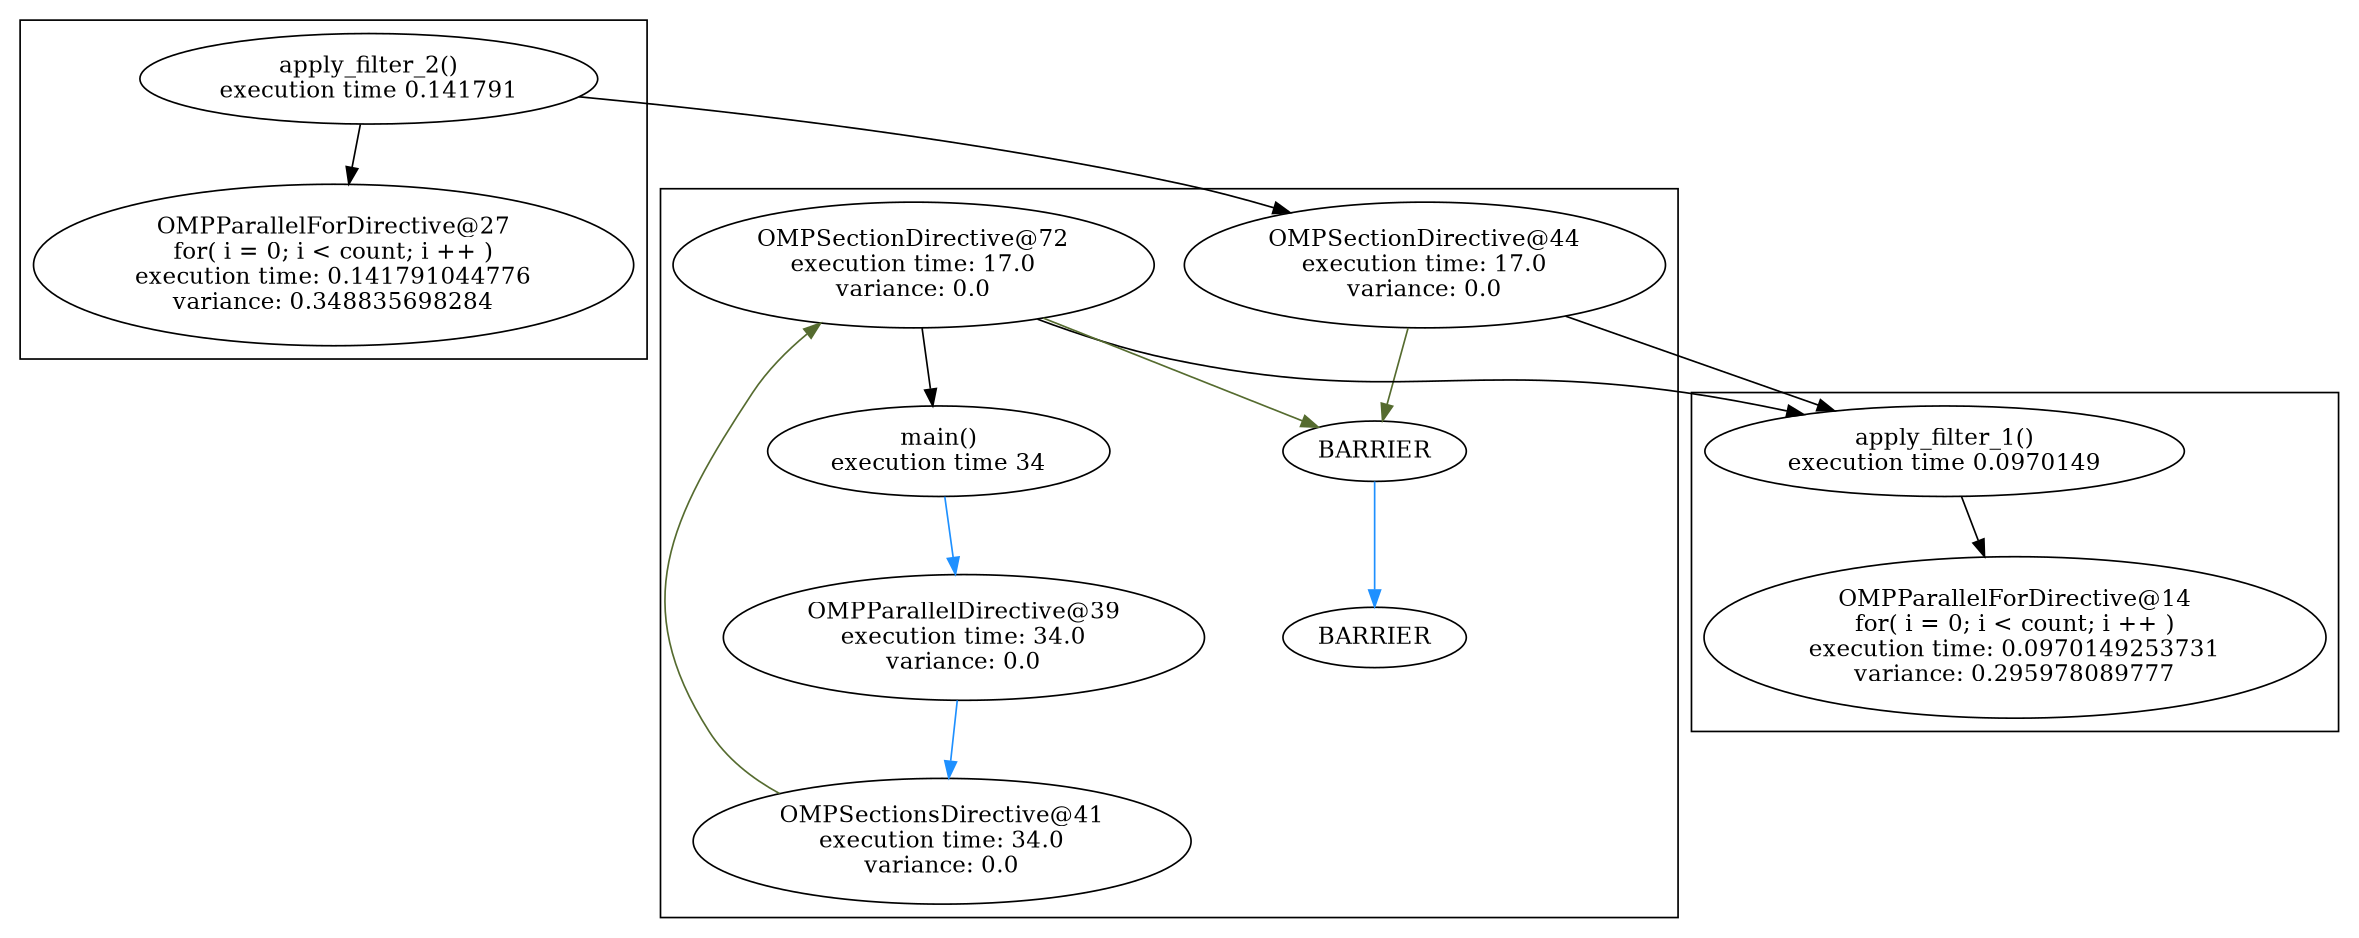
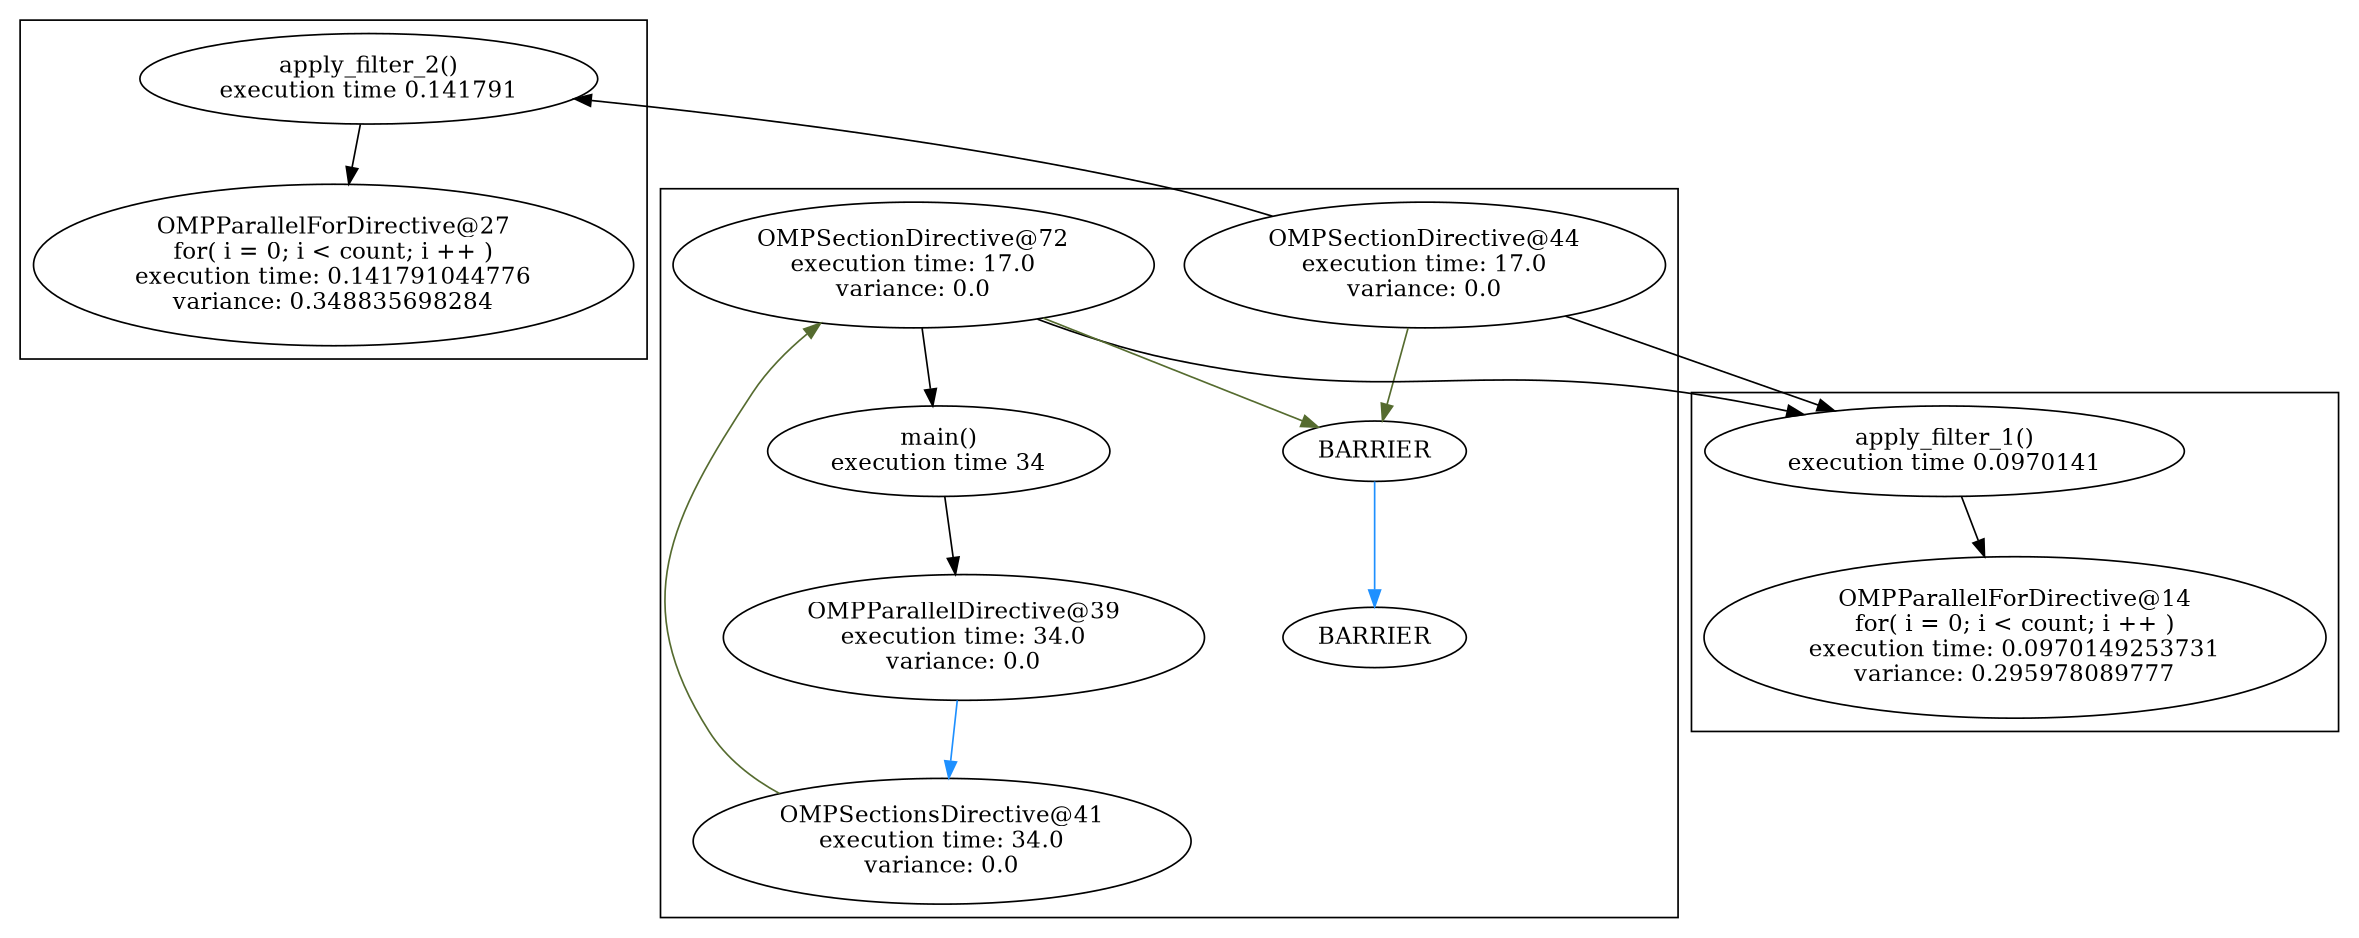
(929, 139) -> (934, 144)
(1945, 451) -> (1945, 451)
(949, 527) -> (949, 527)
